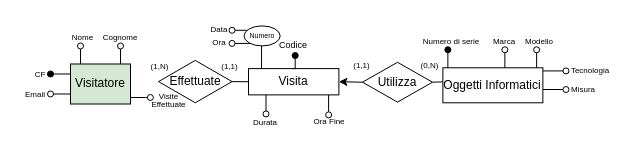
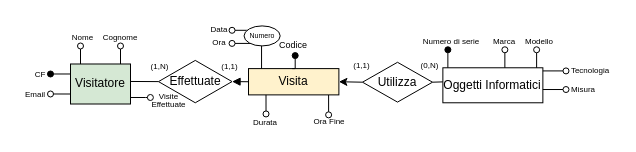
none -> (145, 82)
(237, 82) -> (241, 82)
(294, 82) -> (294, 82)
